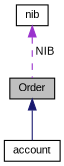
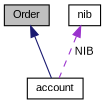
(32, 58) -> (68, 57)
